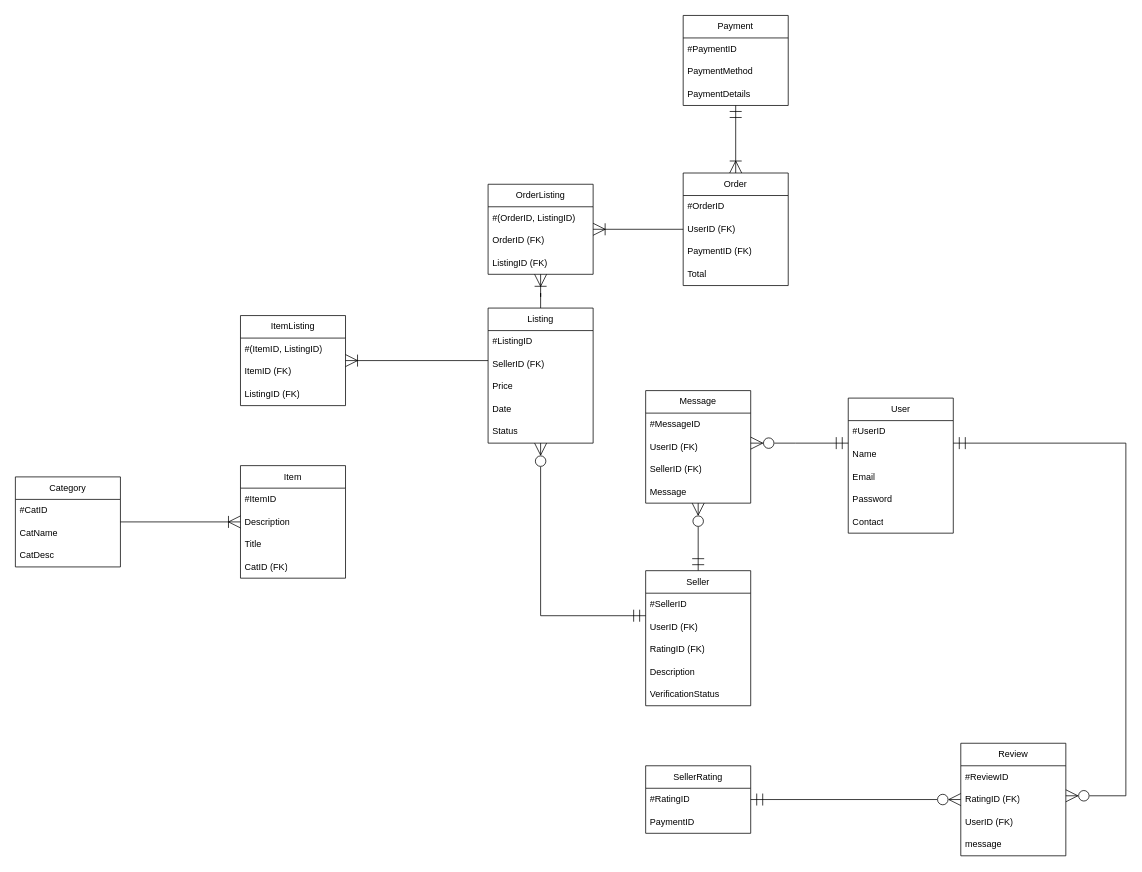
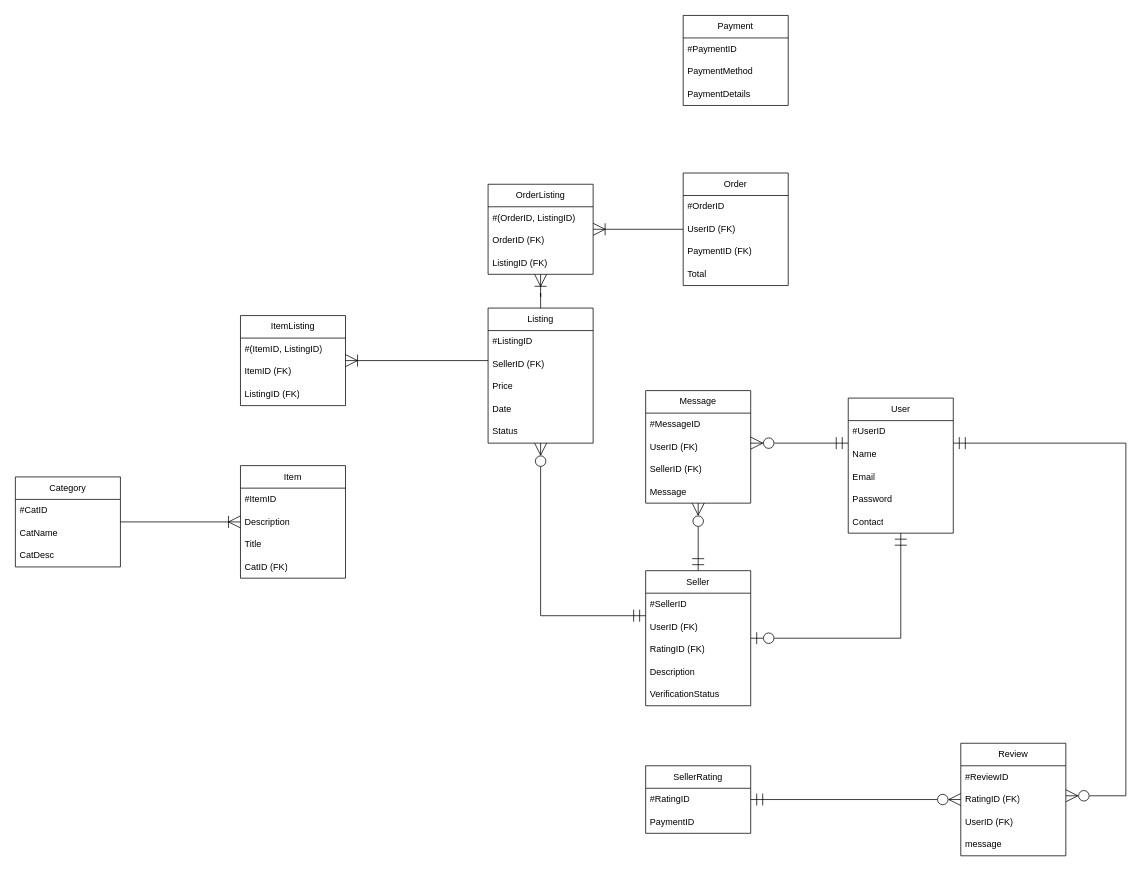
(735, 141) -> none
none -> (889, 638)
